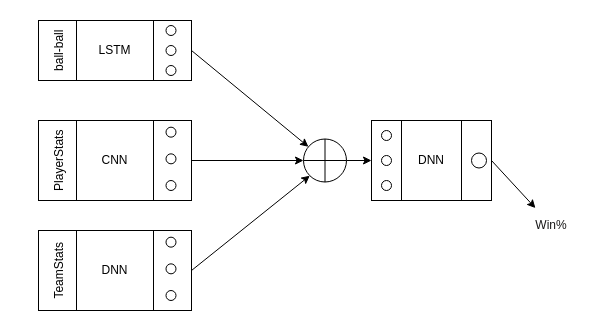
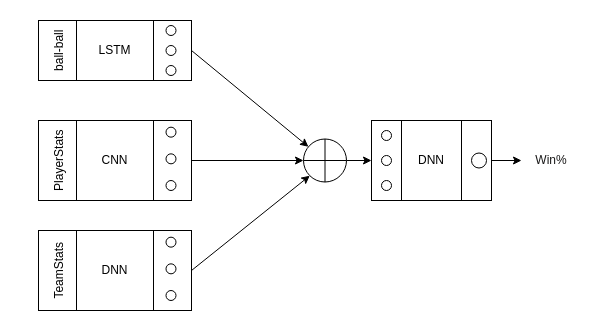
(552, 225) -> (552, 160)
